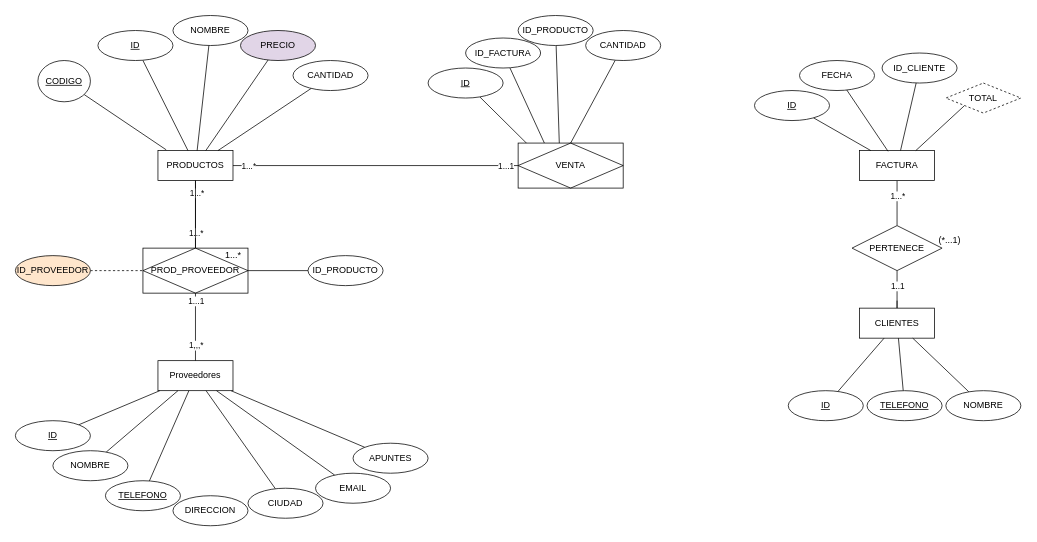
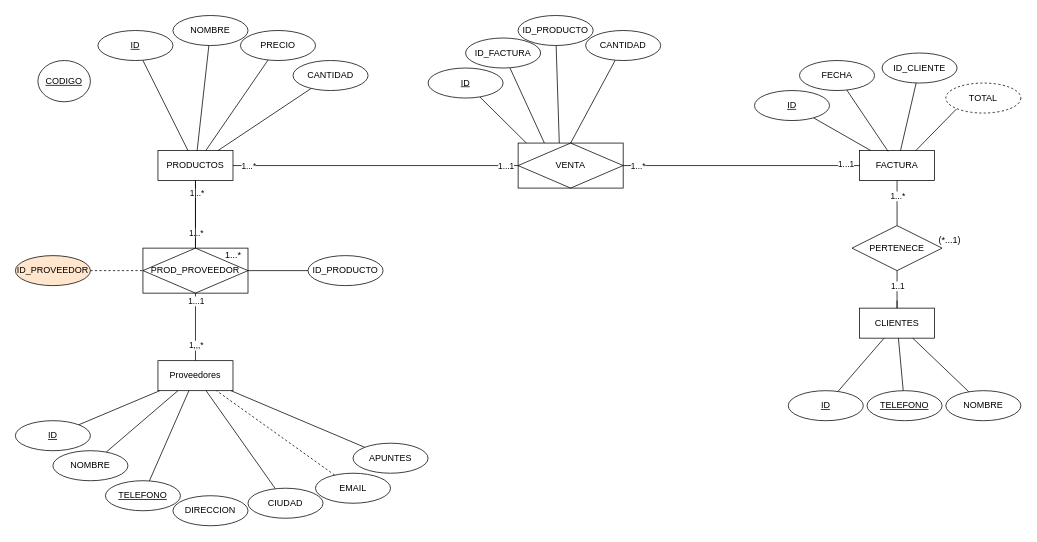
(278, 45) -> (278, 45)
(983, 98) -> (983, 98)
(125, 122) -> none
none -> (741, 165)
(275, 432) -> (275, 432)
